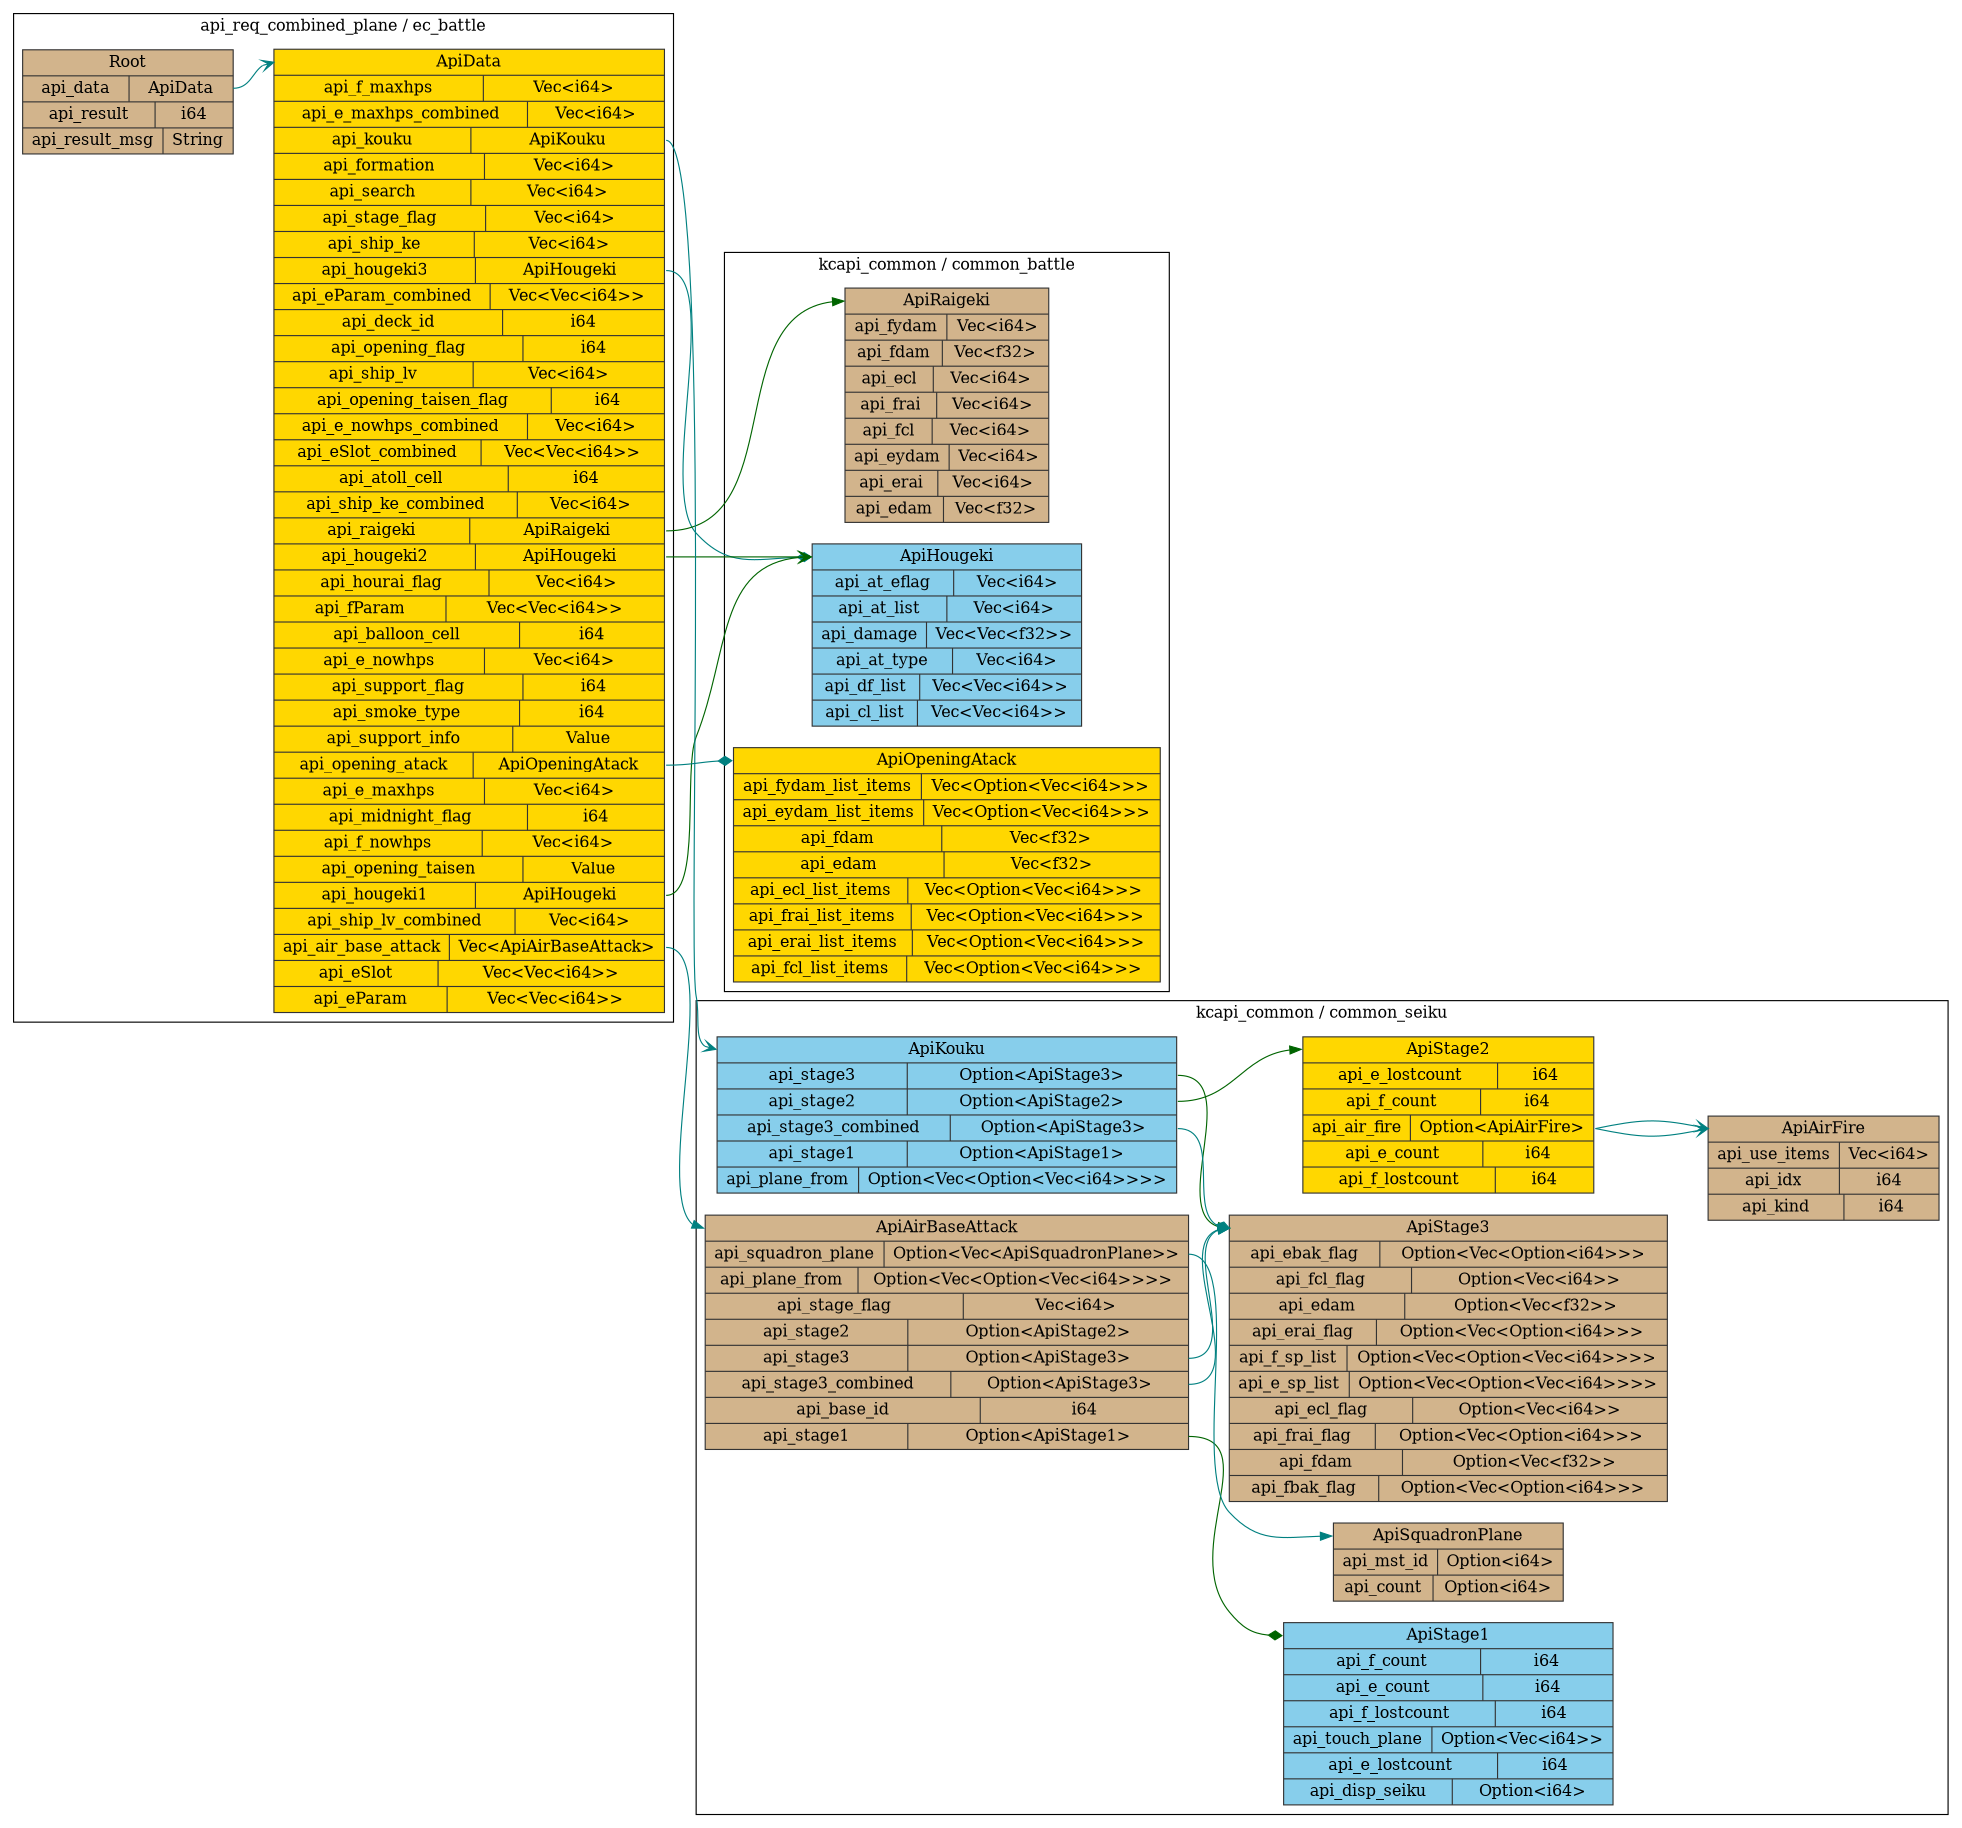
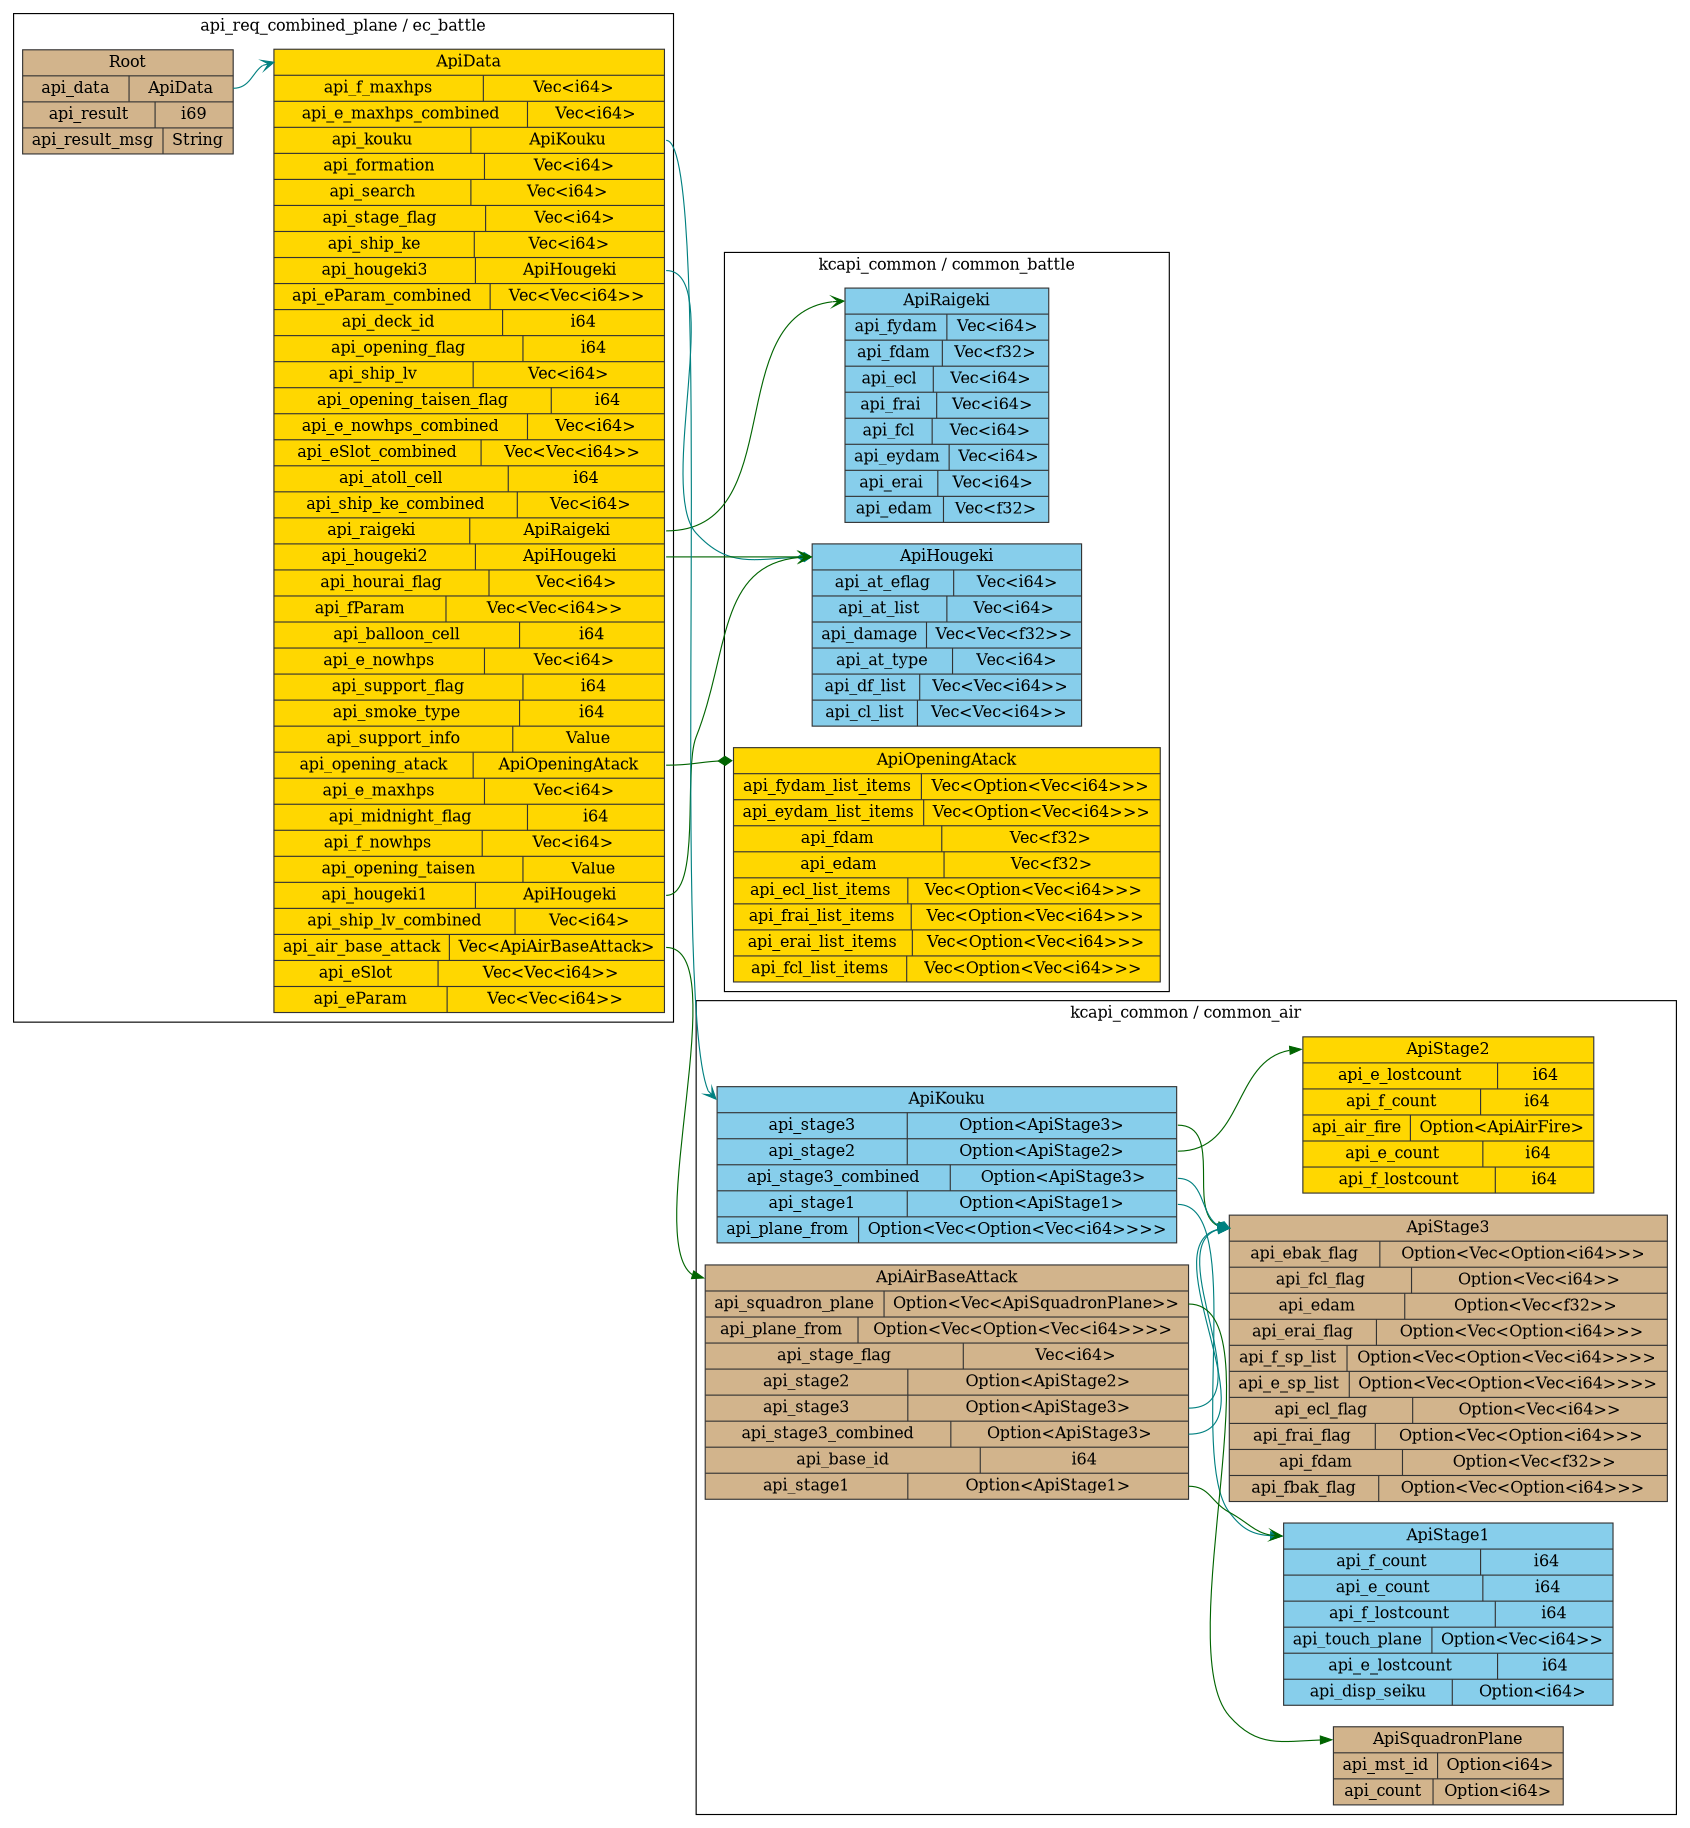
(194, 114) -> (194, 114)
(947, 405) -> (947, 405)
(754, 422) -> (754, 422)
(684, 764) -> (700, 763)
(1322, 1014) -> (1186, 1014)
(685, 1082) -> (685, 1107)
(1824, 1168) -> none
(1214, 1428) -> (1214, 1553)
none -> (1213, 1442)
(1214, 1538) -> (1212, 1497)
